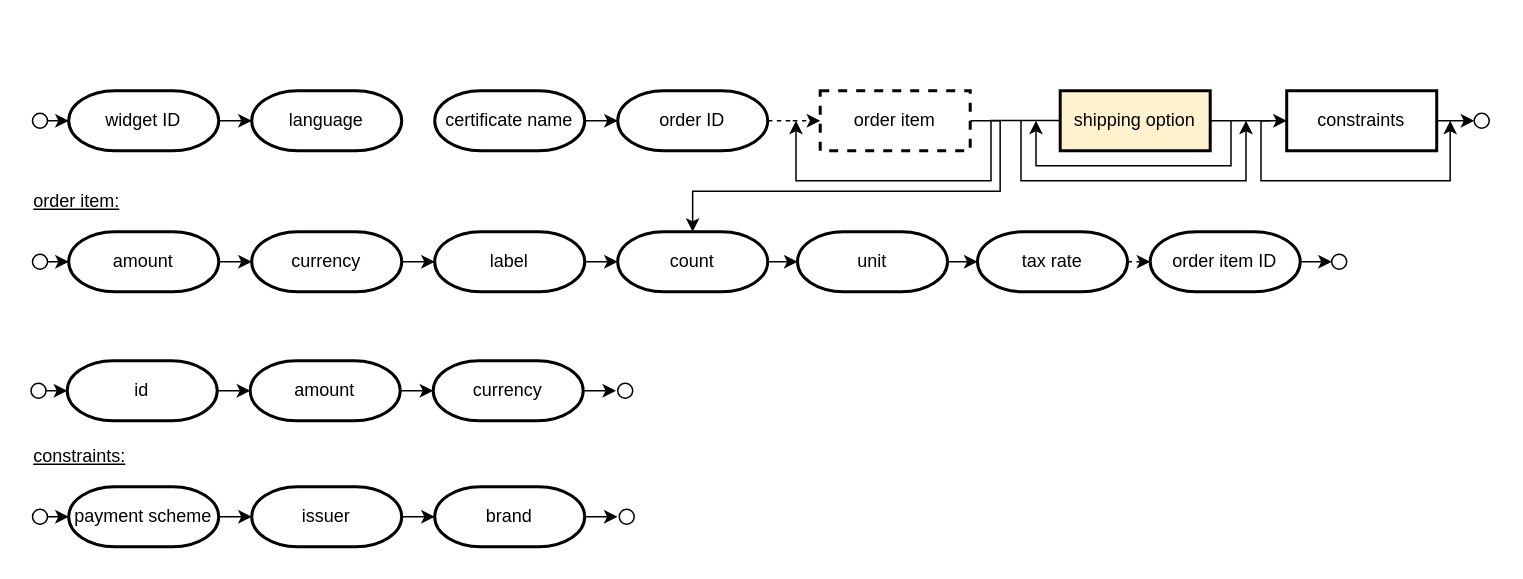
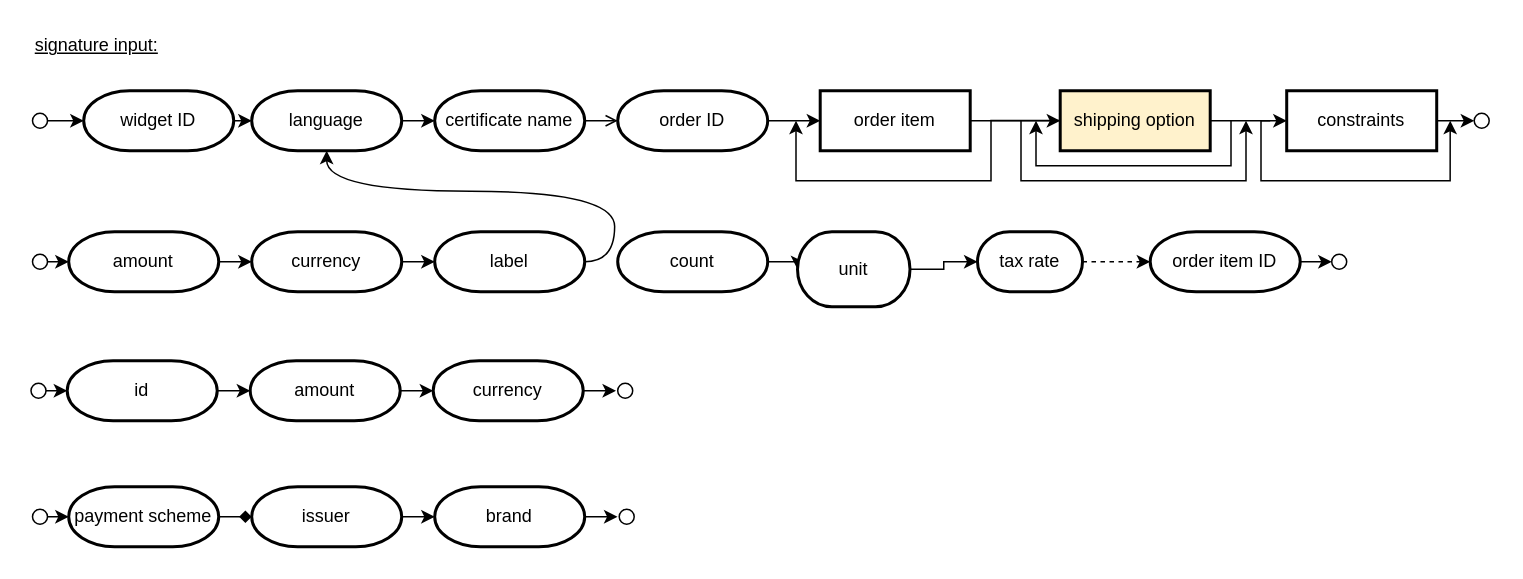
none -> (99, 46)
(143, 121) -> (158, 121)
none -> (412, 121)
(606, 121) -> (608, 121)
(793, 121) -> (793, 121)
(895, 121) -> (895, 121)
(866, 191) -> (971, 121)
(83, 202) -> none
(598, 262) -> (494, 192)
(872, 262) -> (854, 269)
(1052, 262) -> (1030, 262)
(91, 457) -> none
(240, 517) -> (239, 517)
